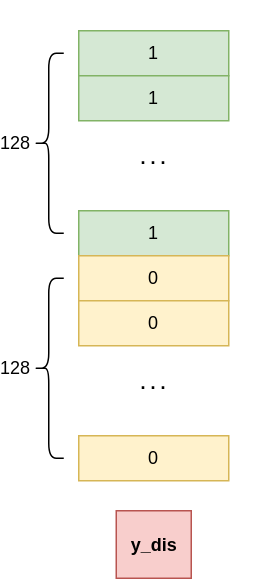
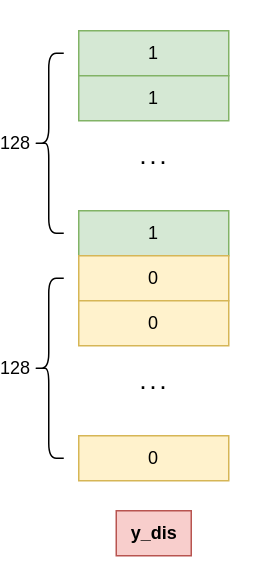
(154, 545) -> (154, 533)
